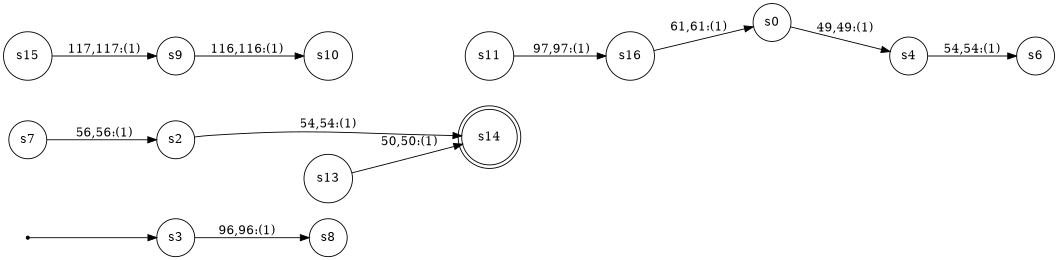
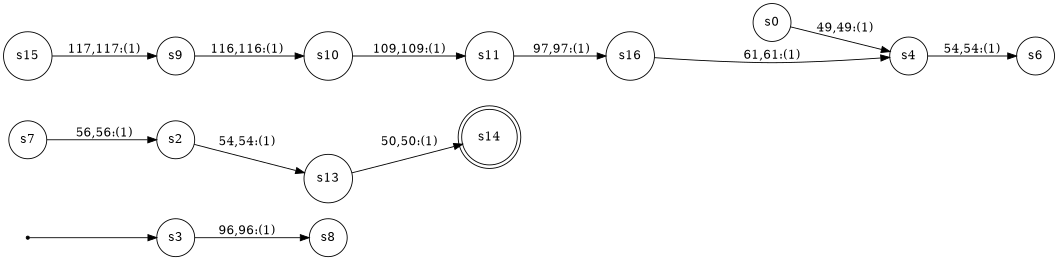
(699, 40) -> (768, 63)
none -> (404, 56)
(324, 132) -> (245, 157)
